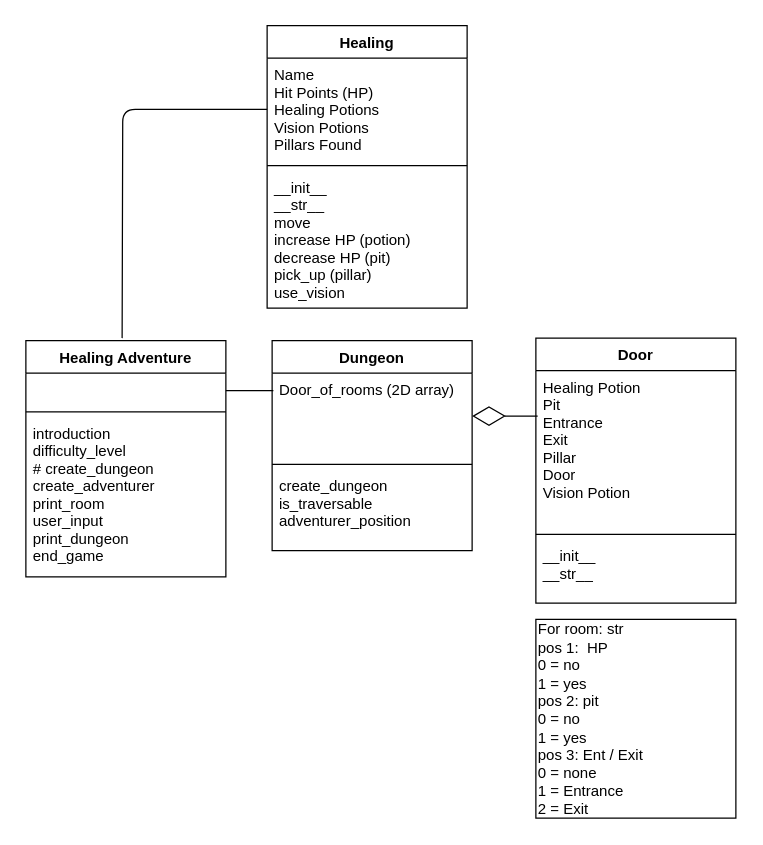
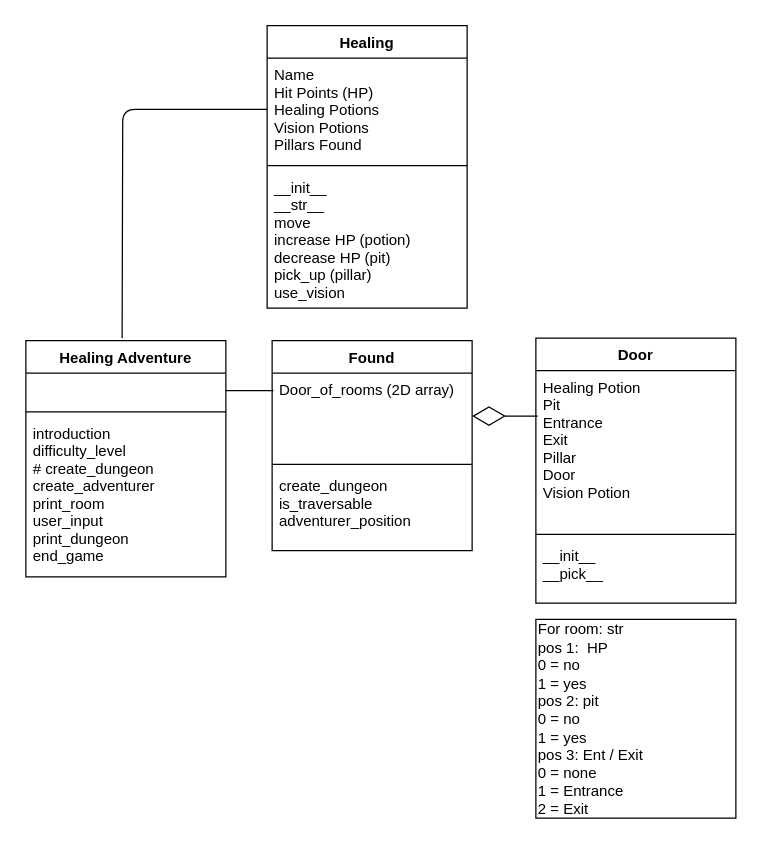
(371, 358) -> (371, 358)
(572, 556) -> (572, 556)
